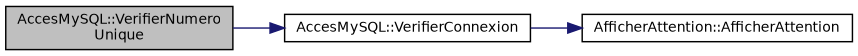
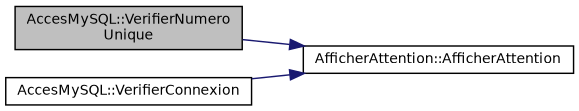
(252, 28) -> (266, 42)
